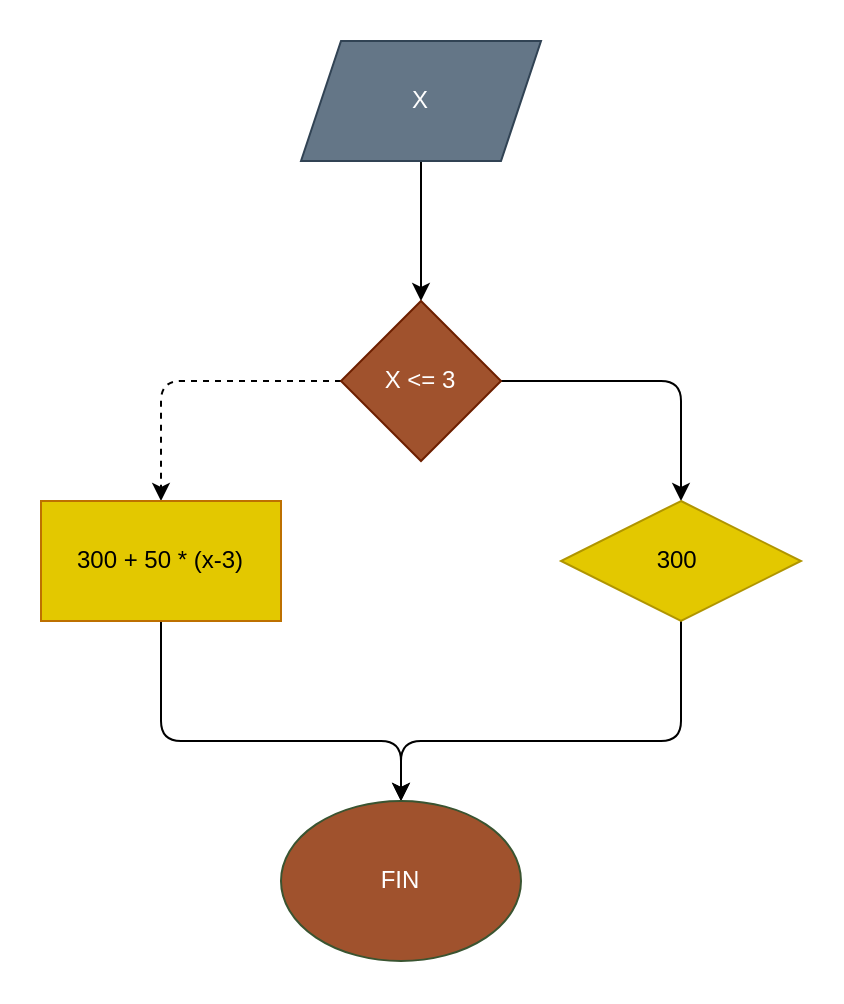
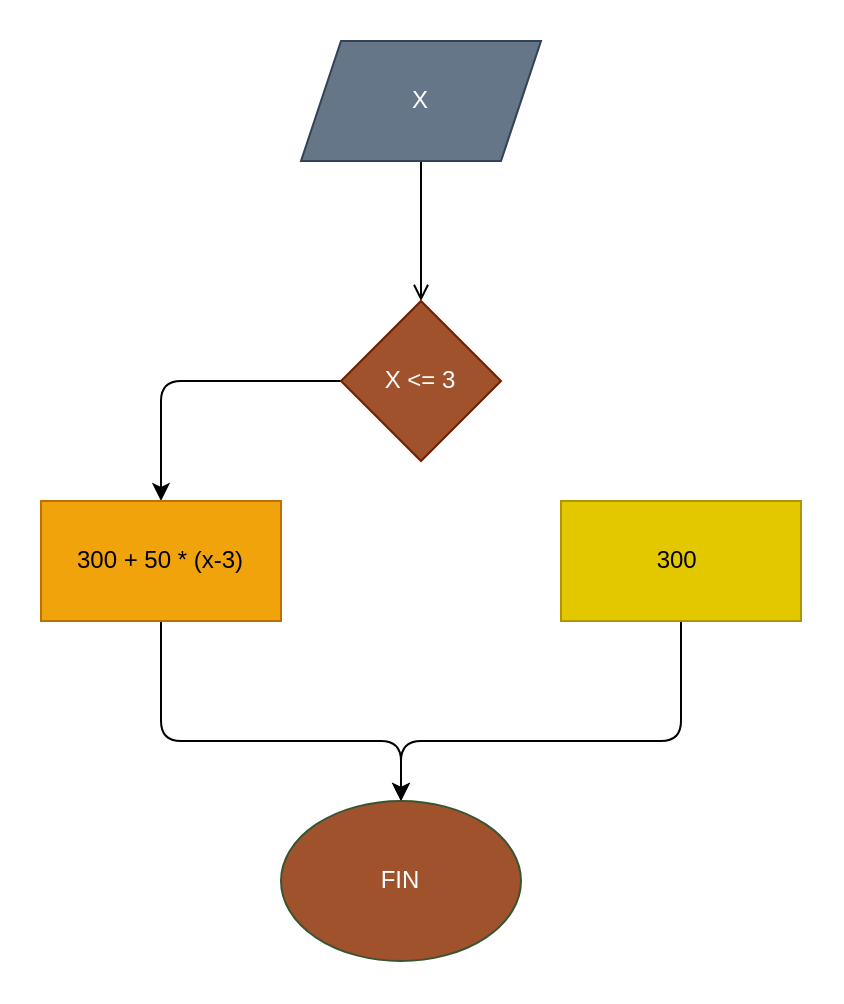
(421, 286) -> (421, 288)
(203, 381) -> (203, 381)
(637, 381) -> none
(161, 561) -> (161, 561)
(681, 561) -> (681, 561)
